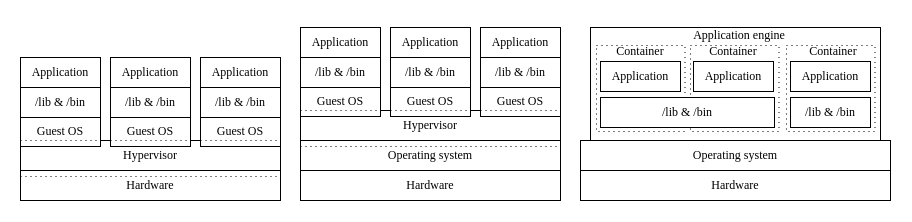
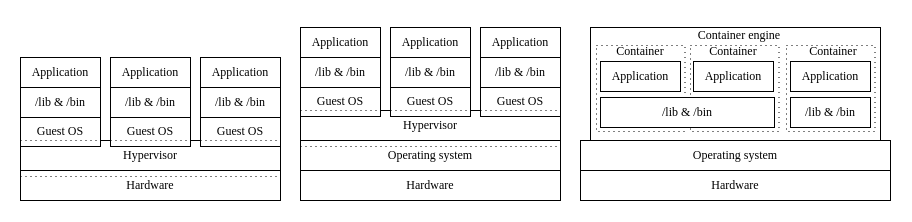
(740, 36) -> (740, 36)
